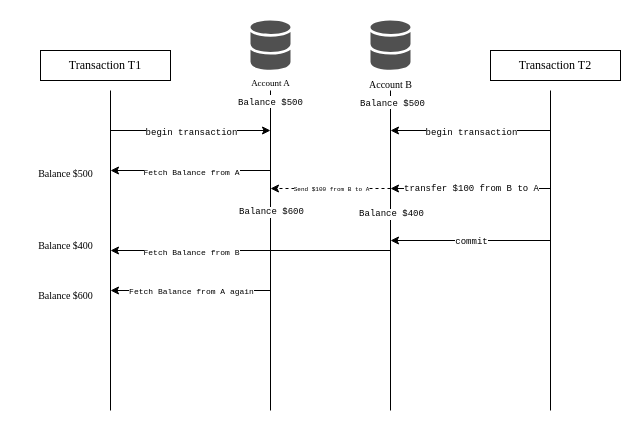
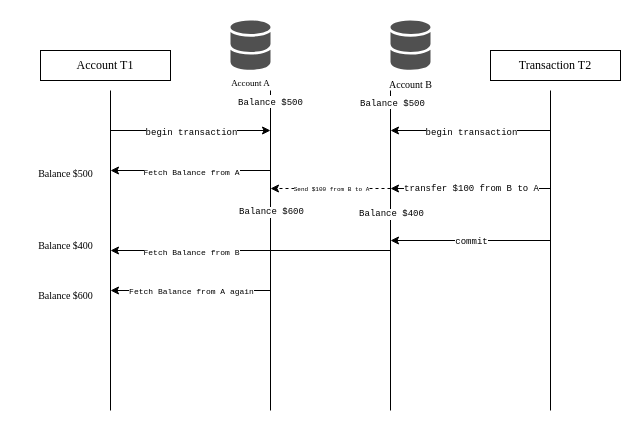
(271, 46) -> (251, 46)
(391, 46) -> (411, 46)
(106, 66) -> (106, 66)
